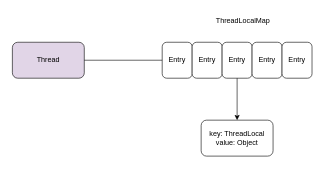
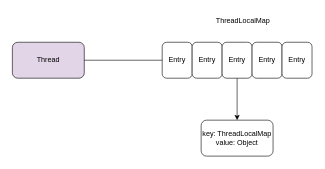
(237, 138) -> (237, 138)
